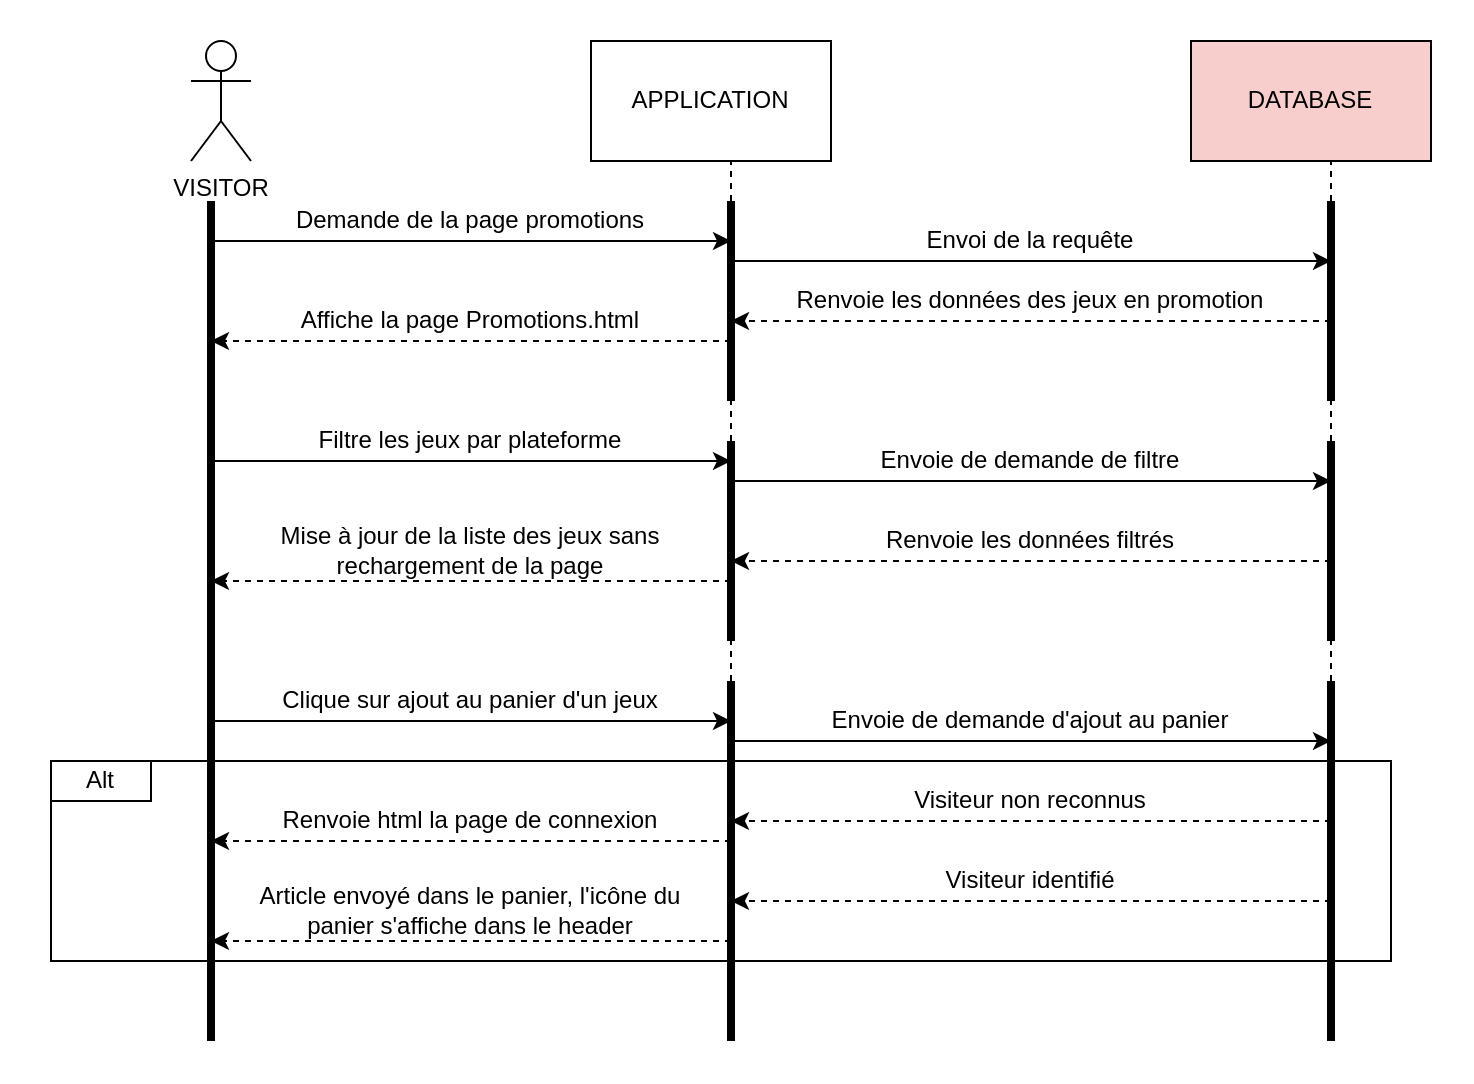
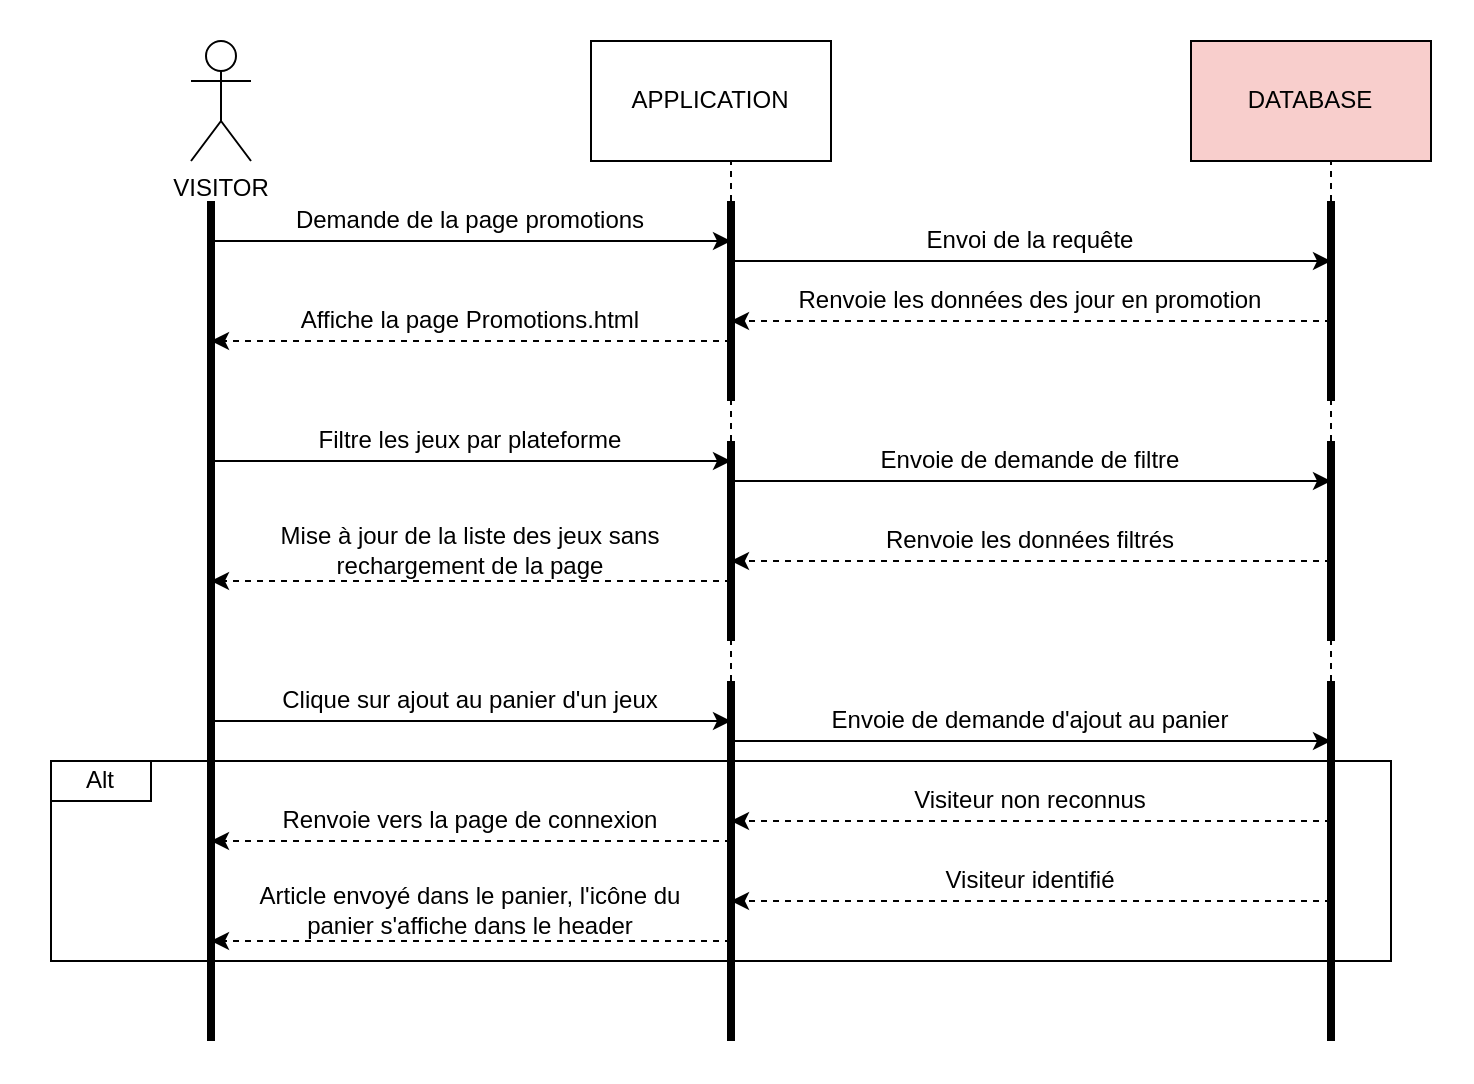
(1031, 301) -> (1031, 301)
(471, 821) -> (471, 821)
